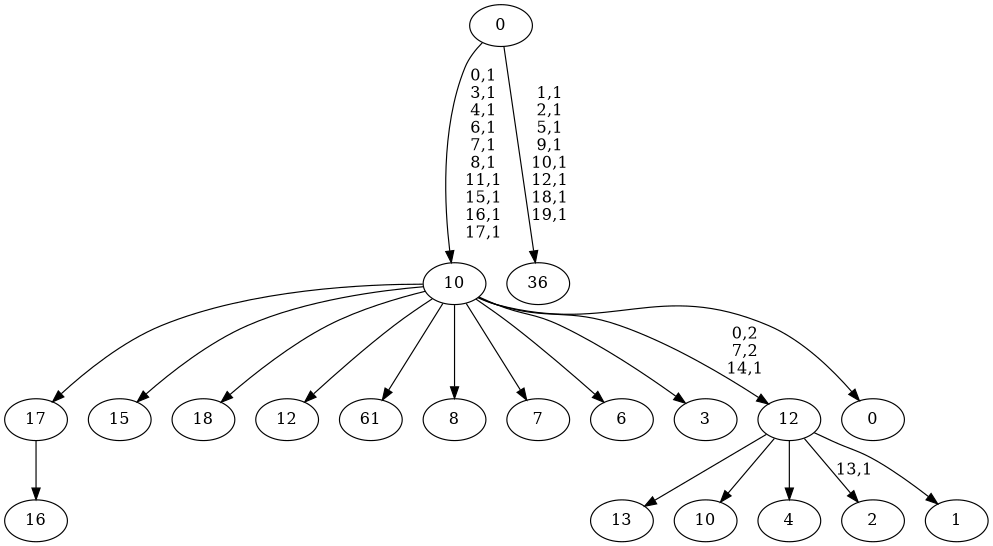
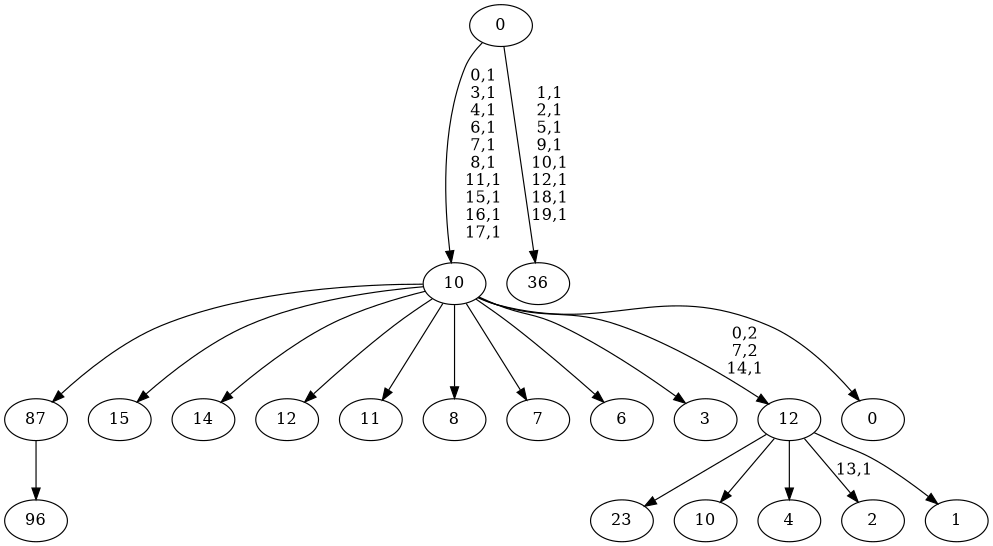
(36, 420) -> (36, 420)
(203, 420) -> (203, 420)
(371, 420) -> (371, 420)
(36, 521) -> (36, 521)
(622, 521) -> (622, 521)
